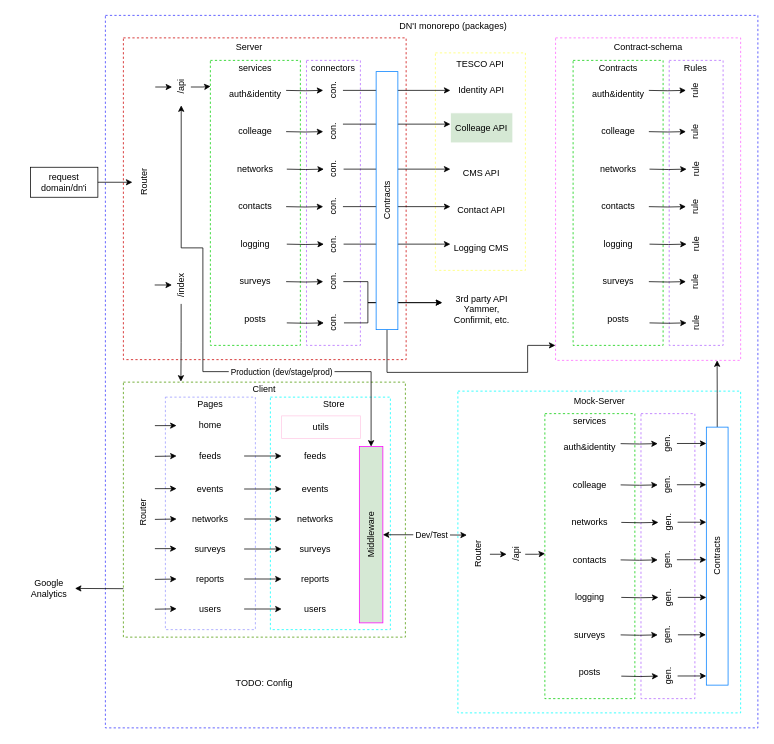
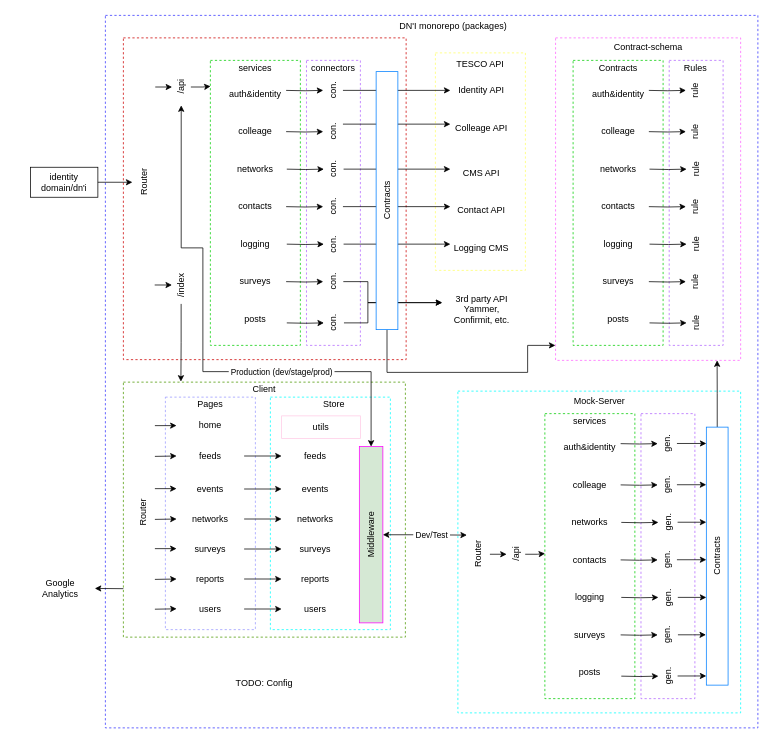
(249, 47) -> none
(482, 128) -> (482, 128)
(64, 183) -> (64, 183)
(49, 588) -> (60, 588)
